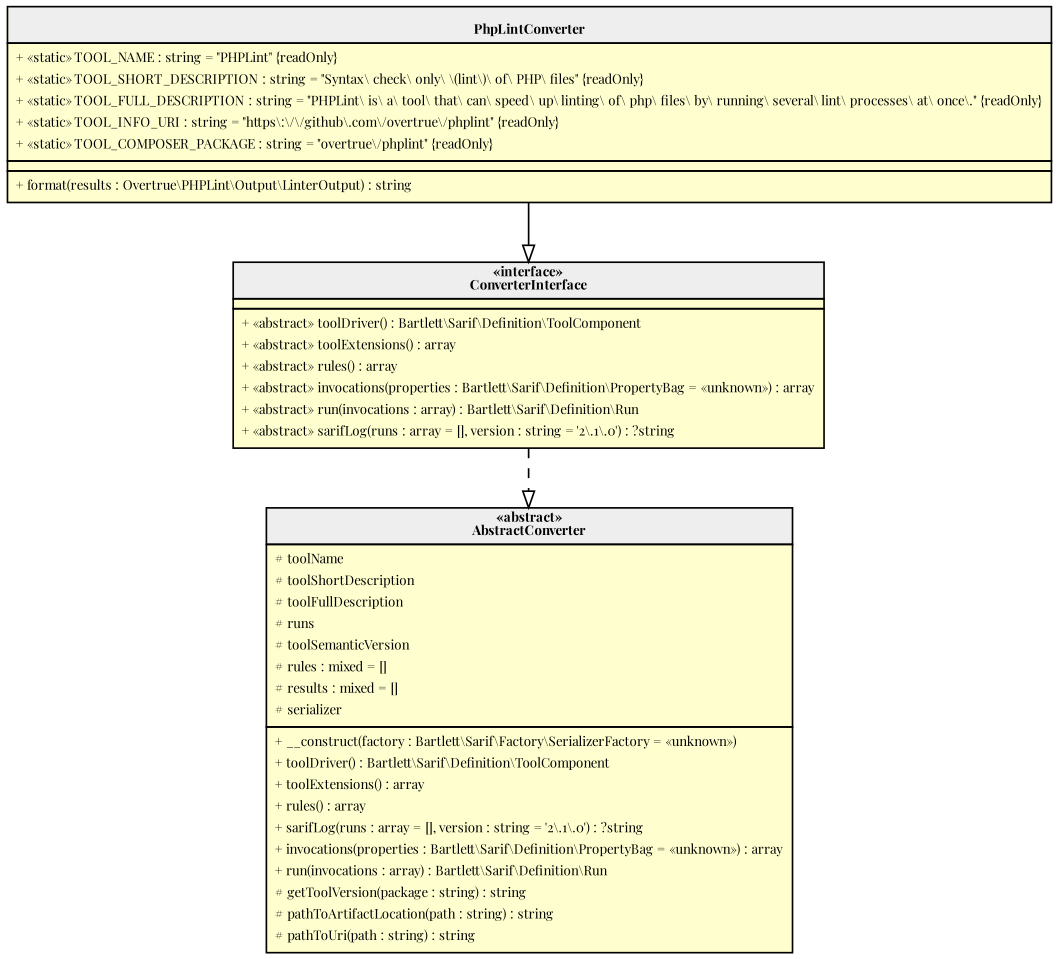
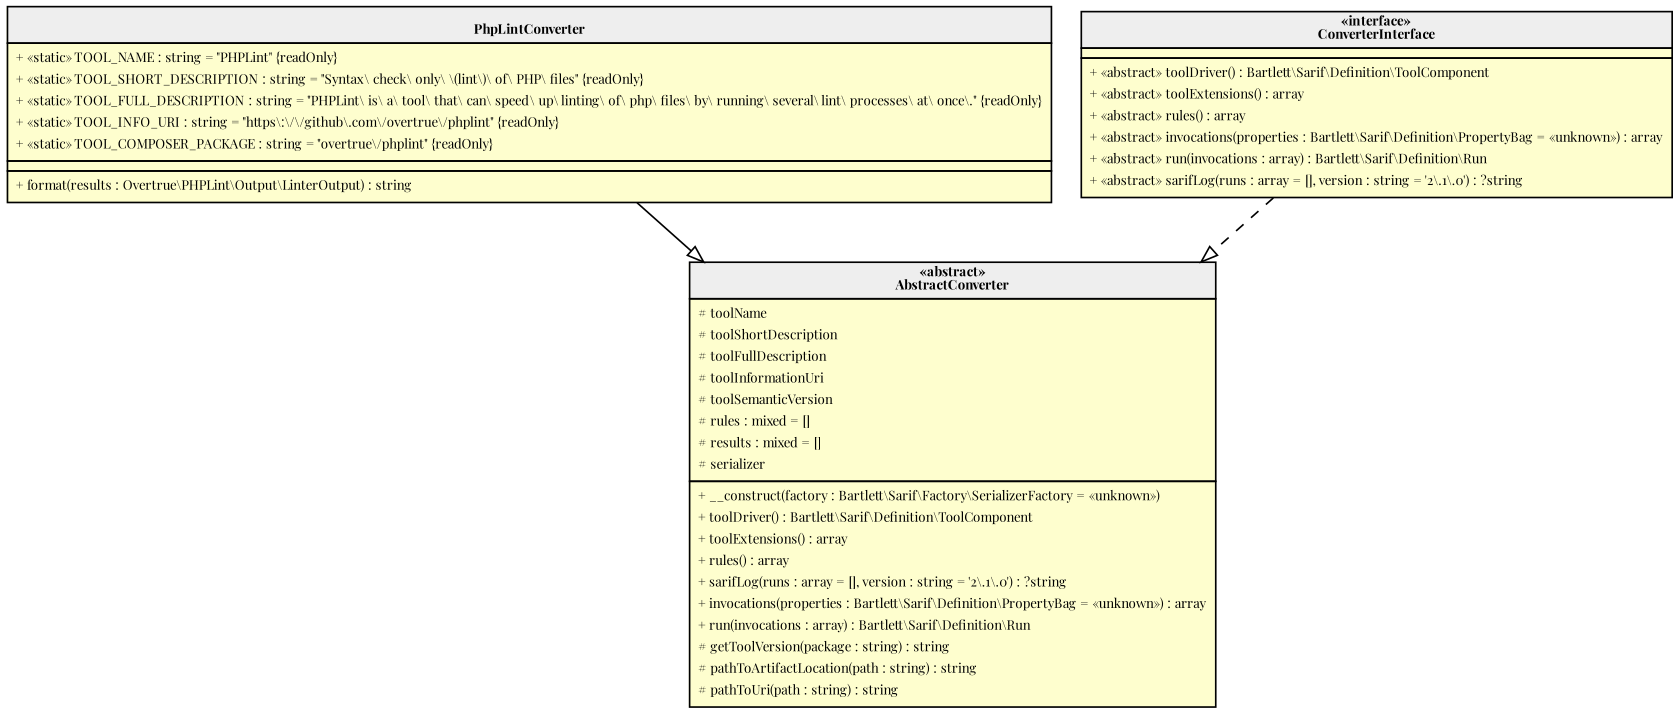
(529, 224) -> (664, 227)
(295, 624) -> (761, 378)
